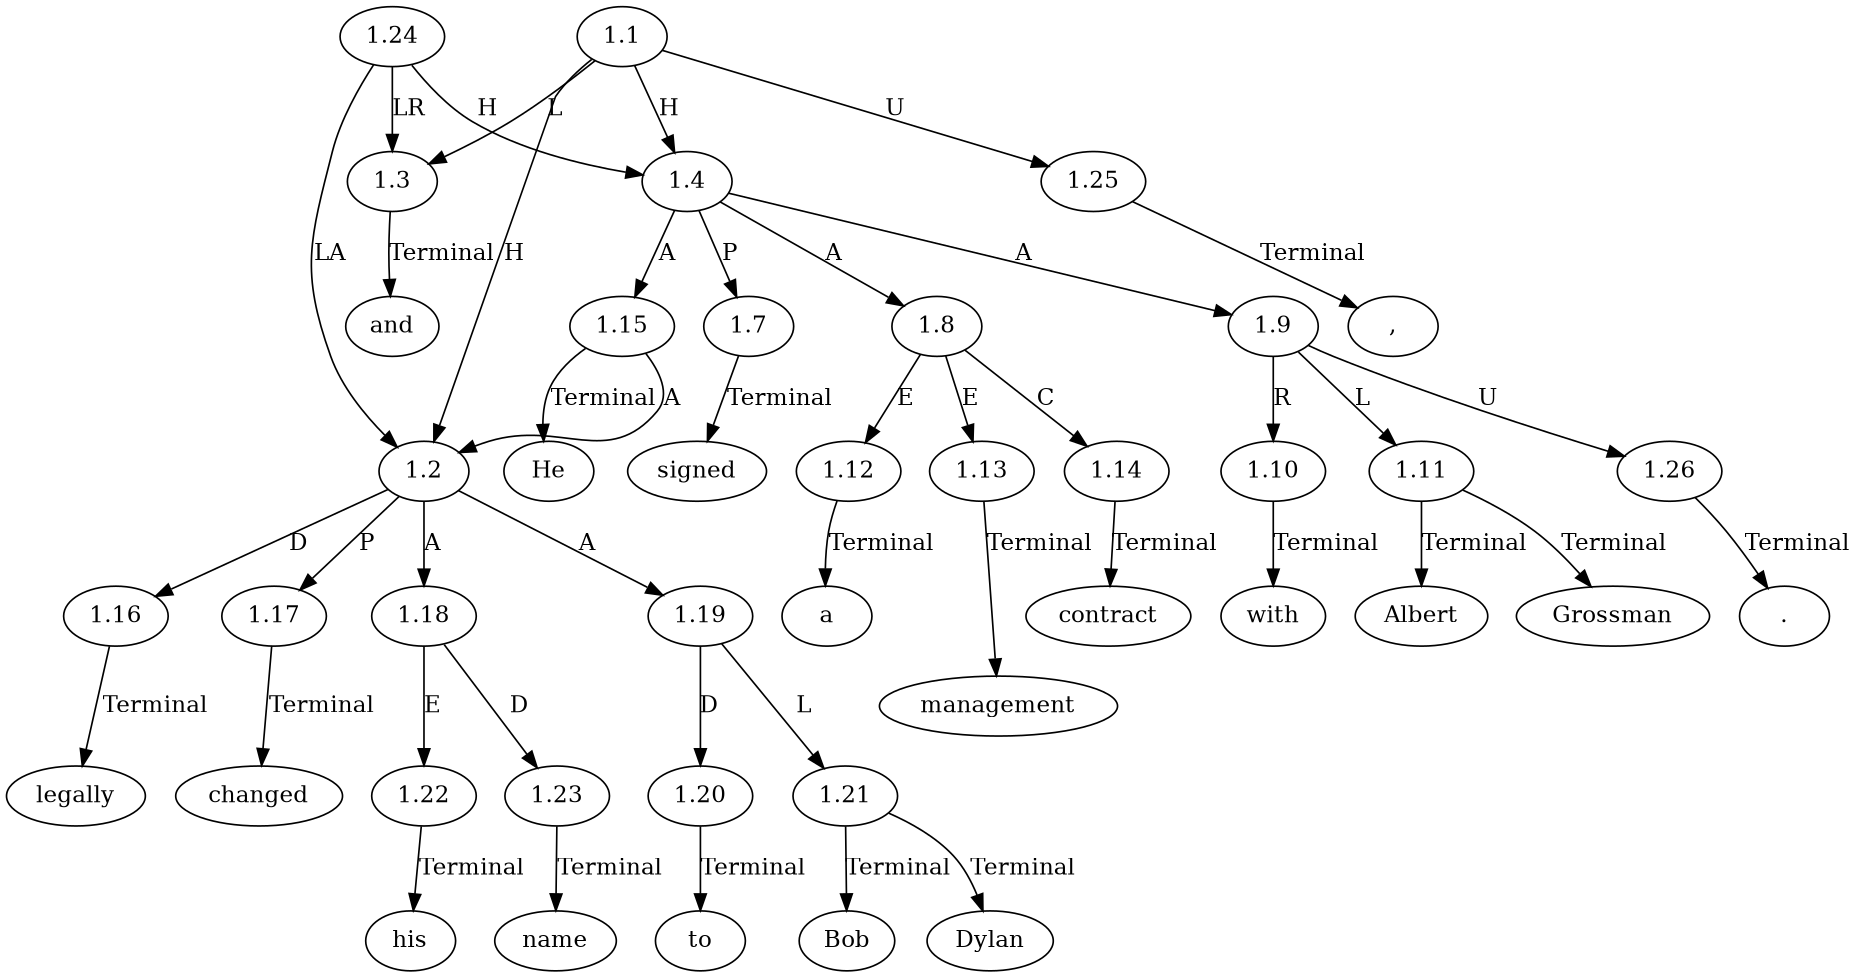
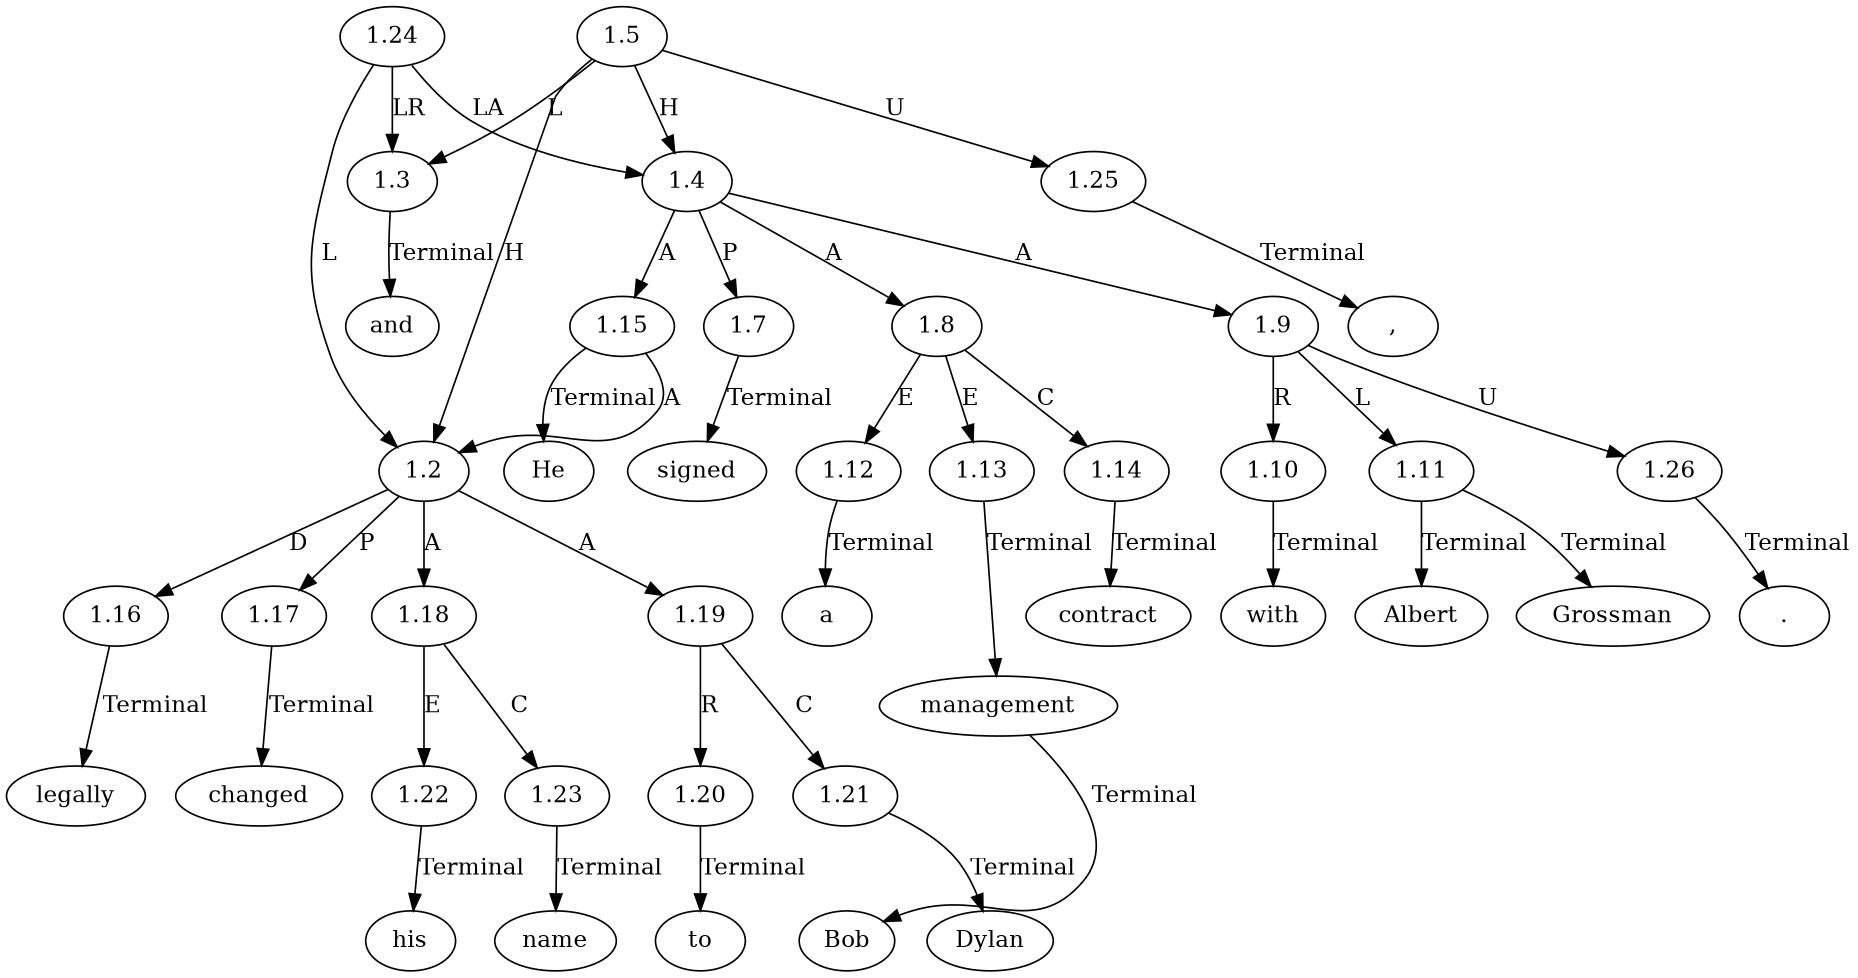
(622, 37) -> (622, 37)
(488, 109) -> (488, 109)
(330, 254) -> (330, 254)
(520, 706) -> (520, 706)
(710, 706) -> (710, 706)
(804, 706) -> (804, 706)
(846, 860) -> (1074, 889)
